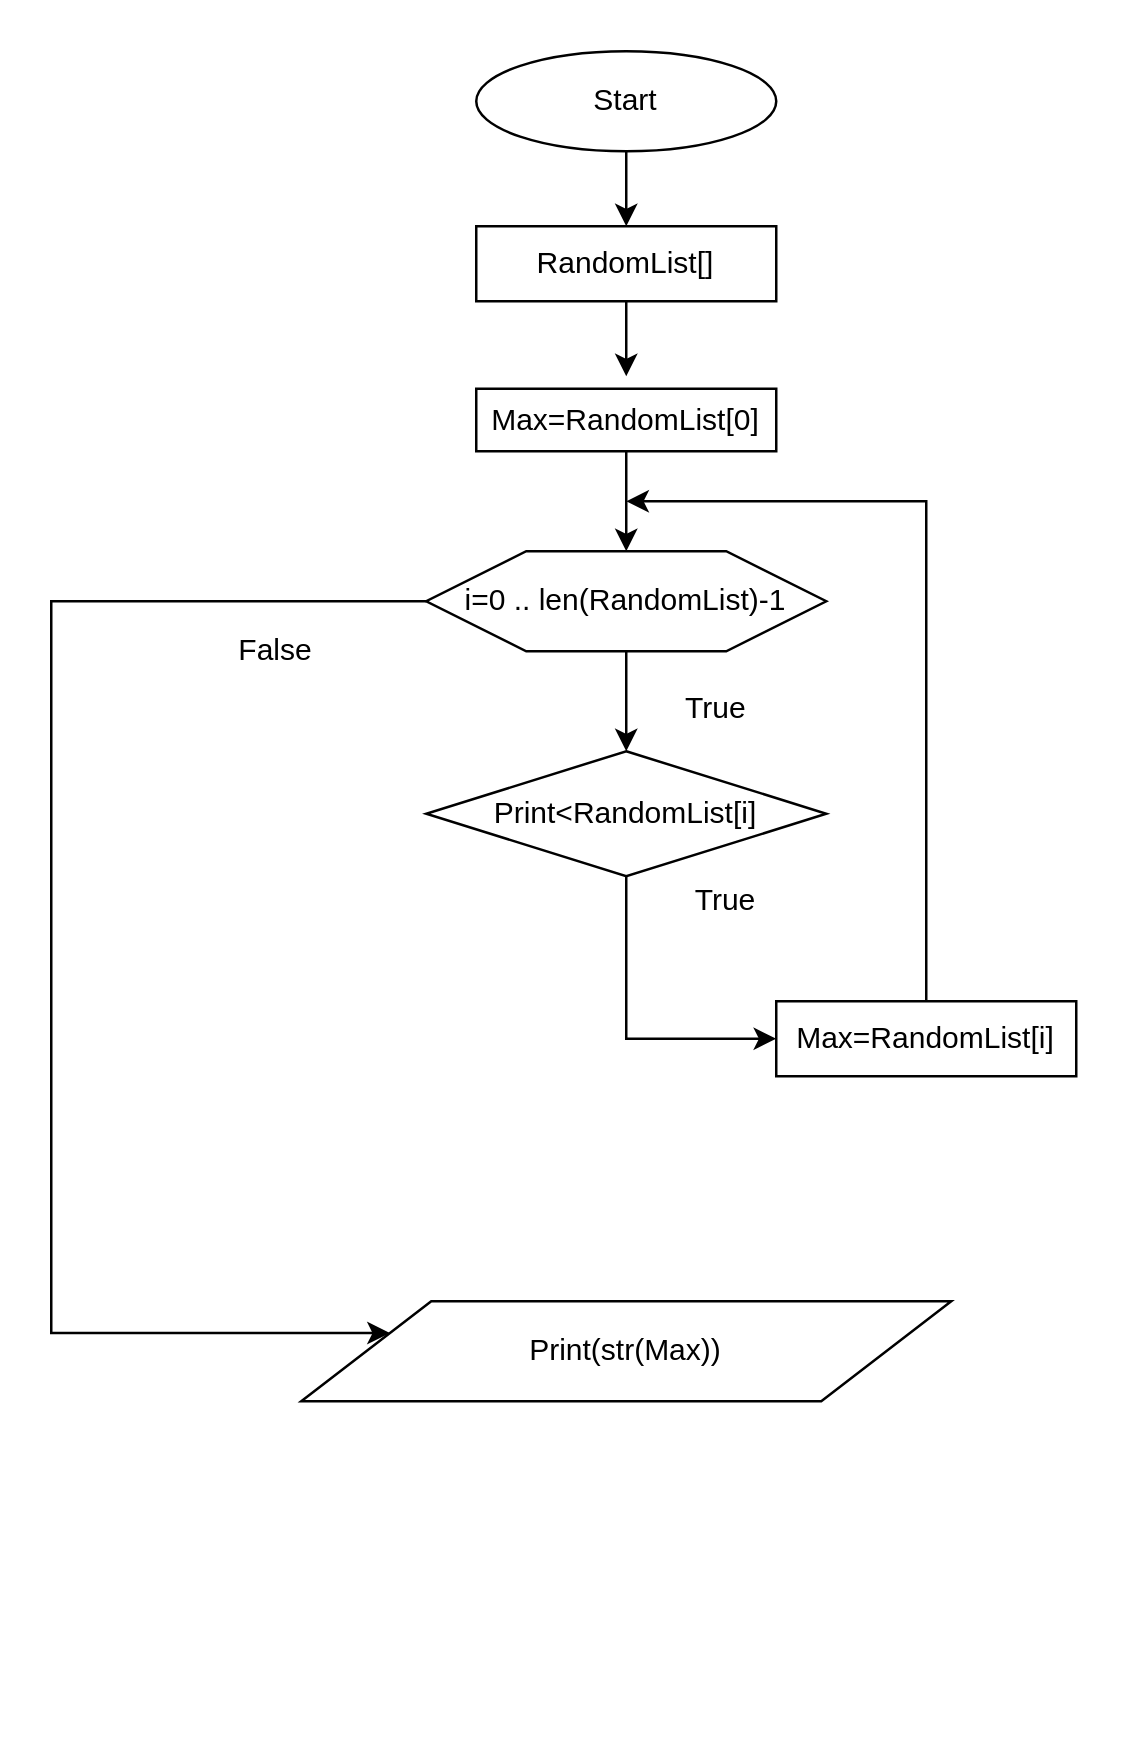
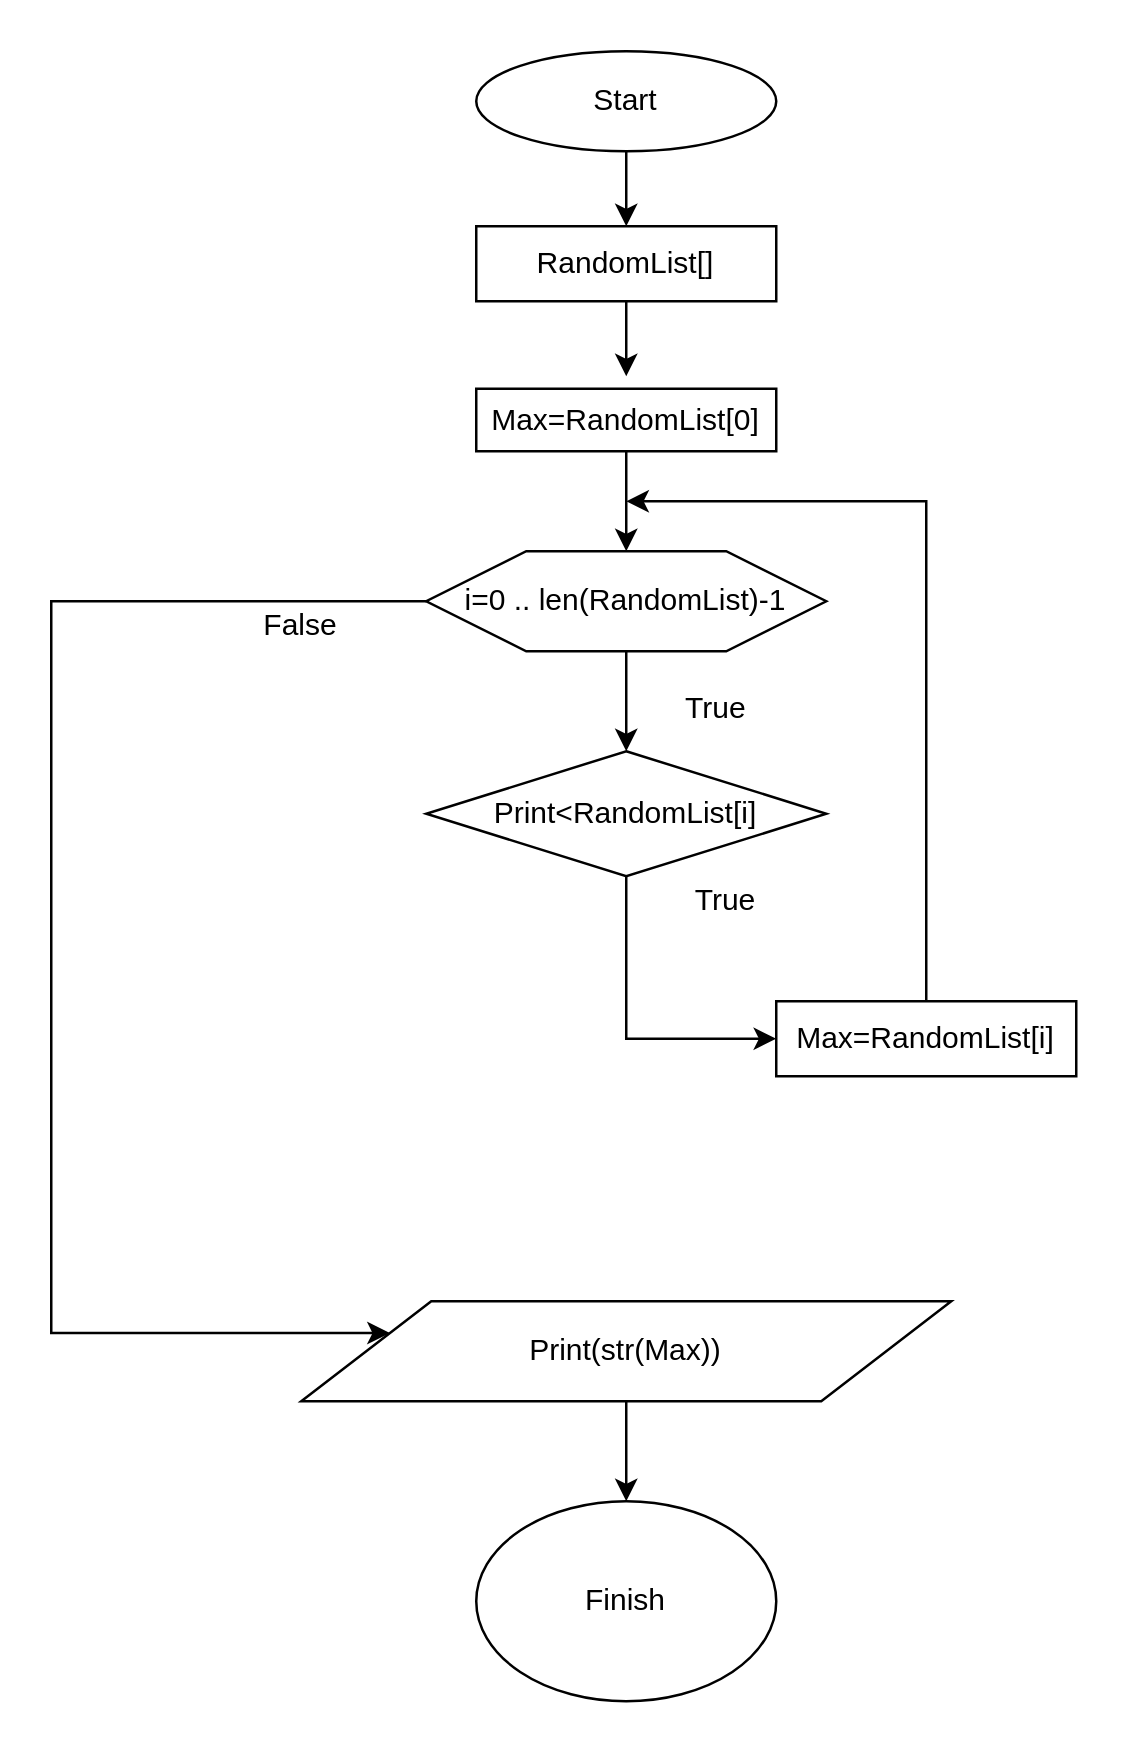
(276, 651) -> (301, 626)
none -> (626, 1443)
none -> (626, 1601)
